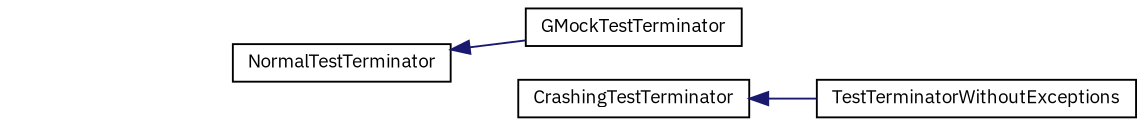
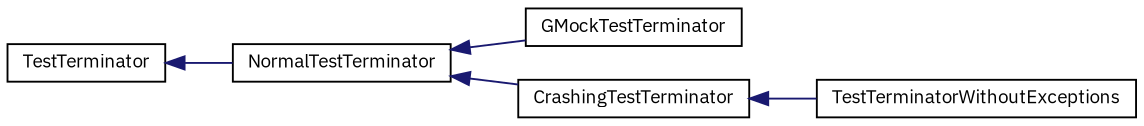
none -> (86, 63)
none -> (494, 82)
